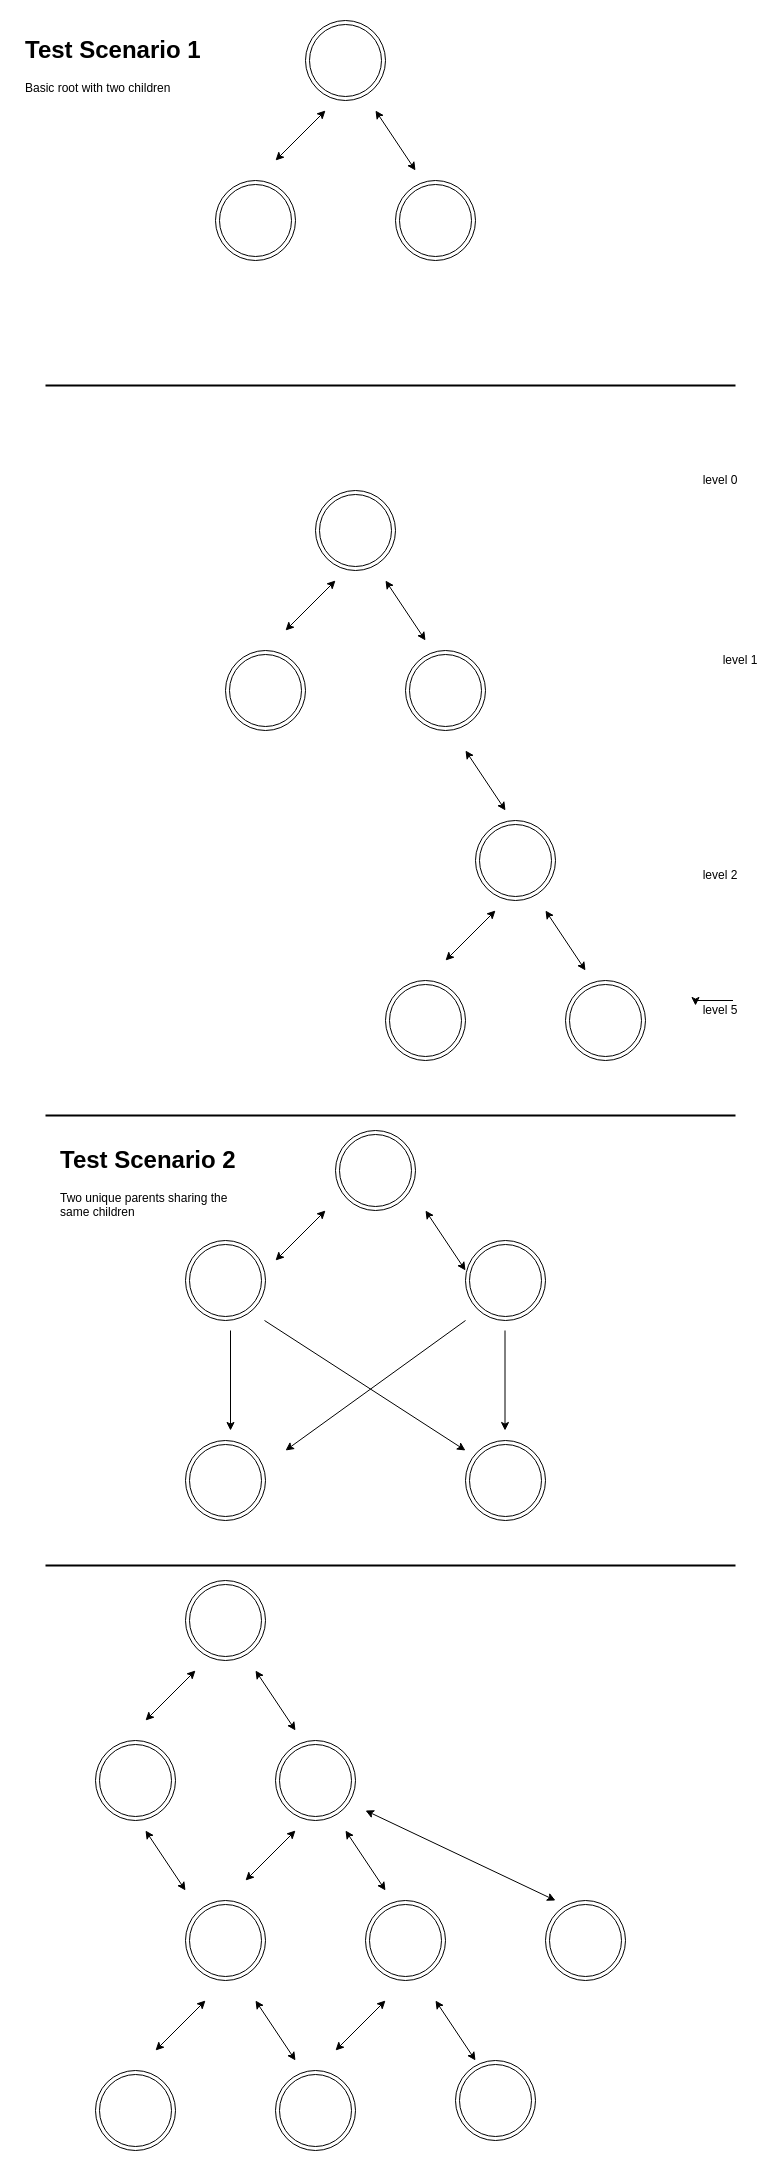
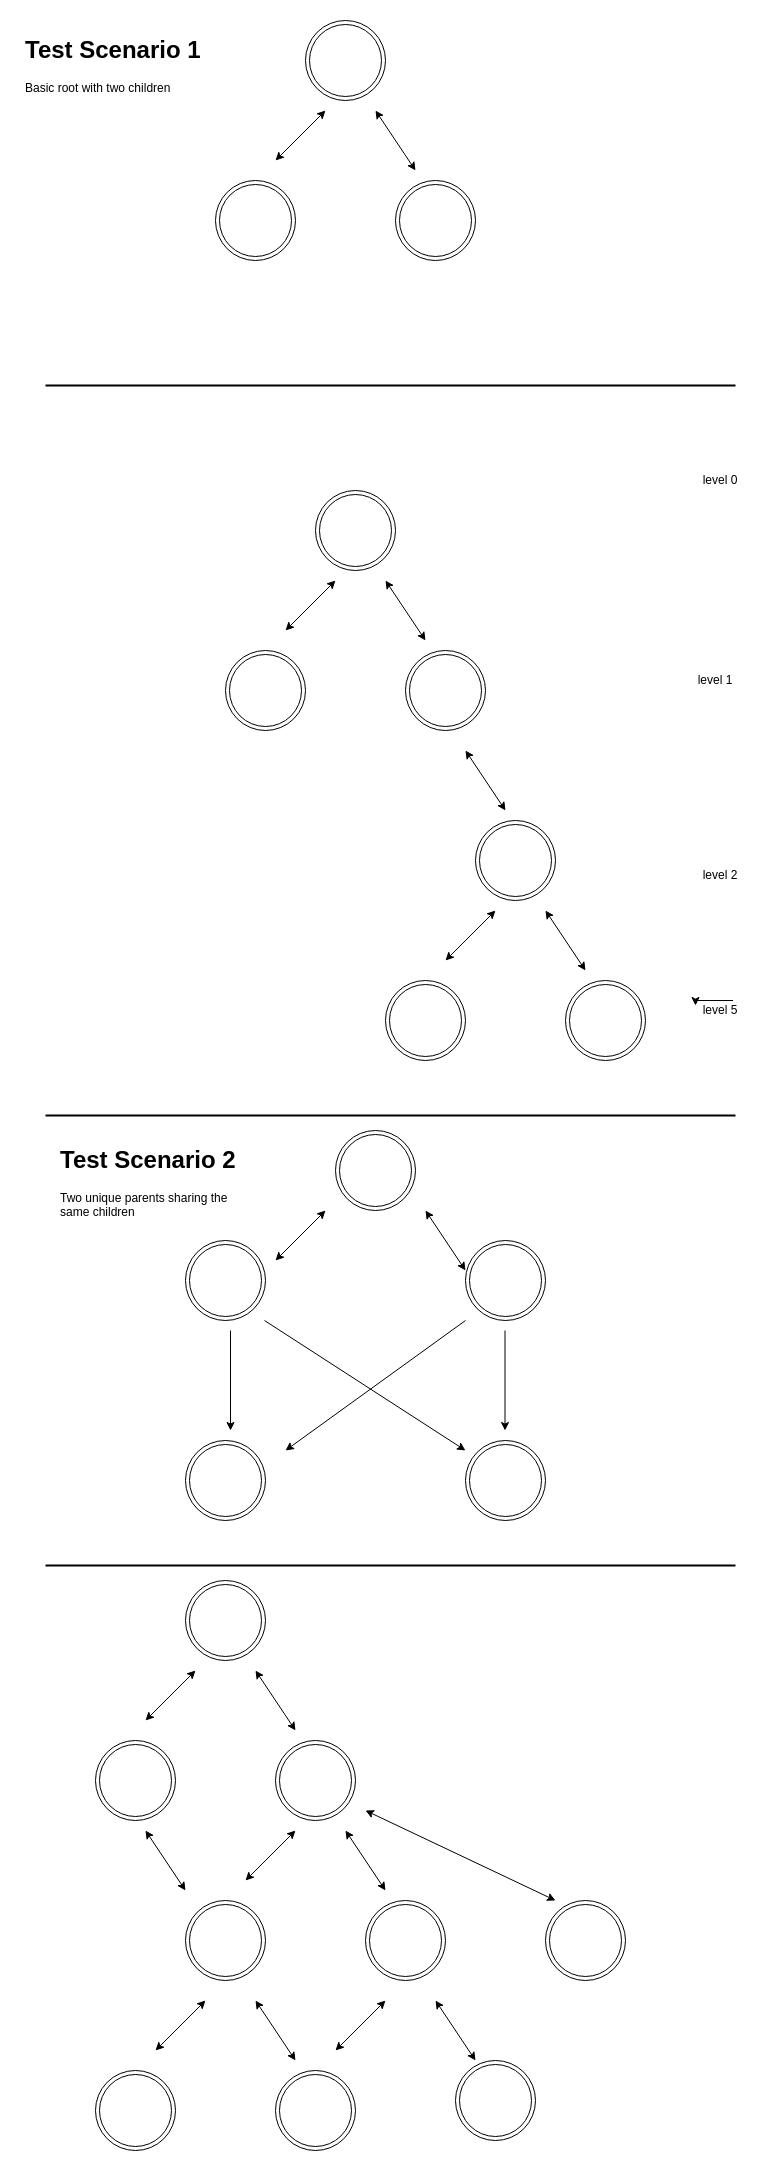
(741, 661) -> (716, 681)
